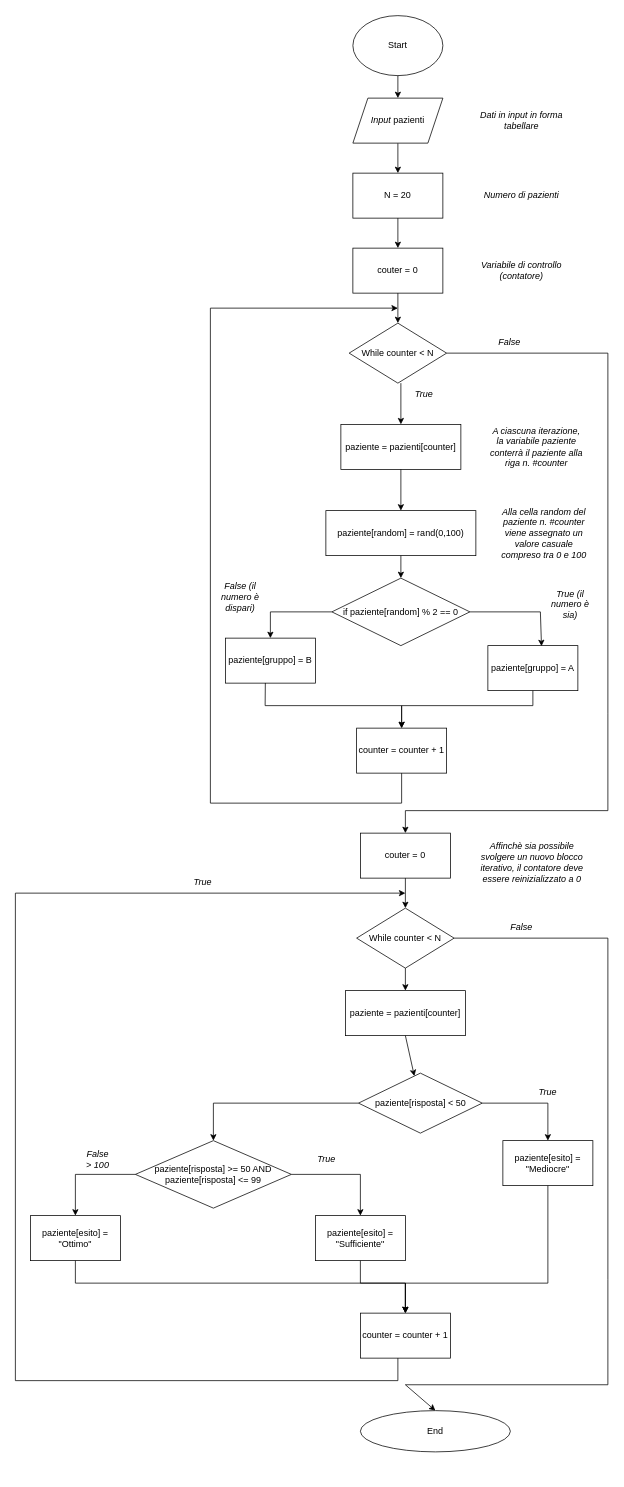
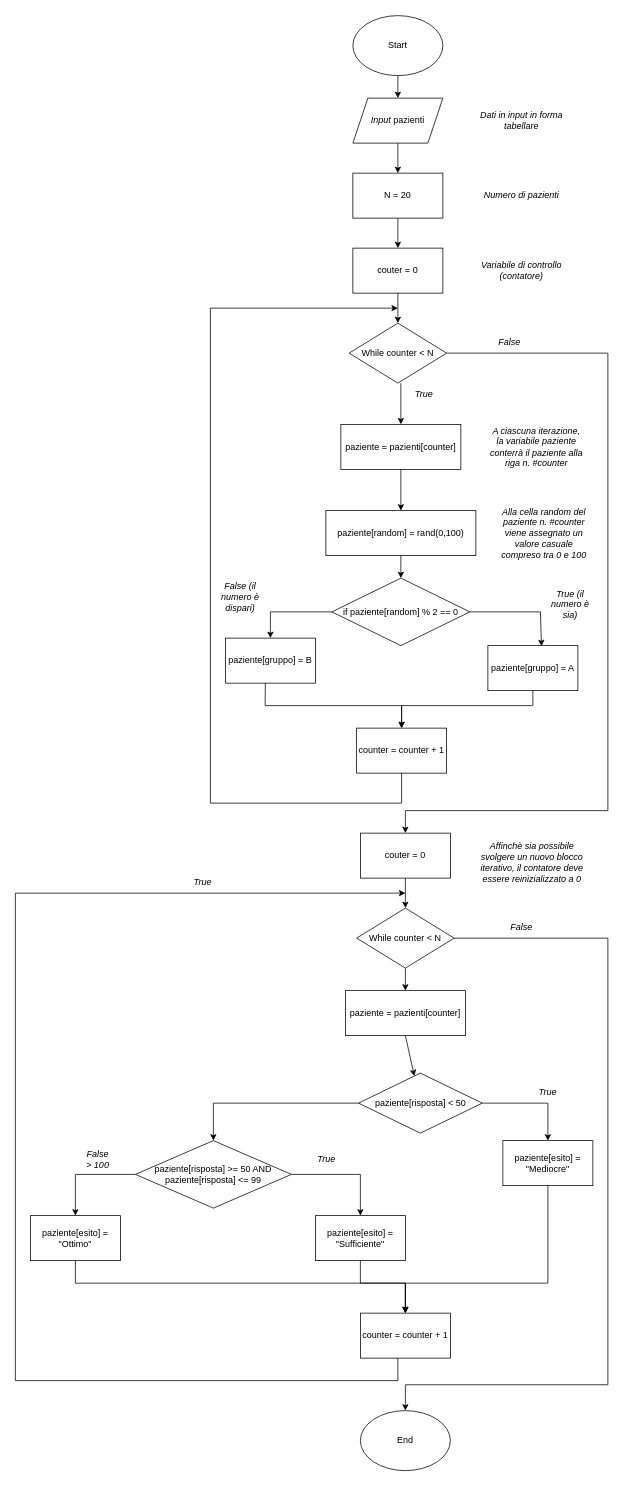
(435, 1431) -> (405, 1440)
